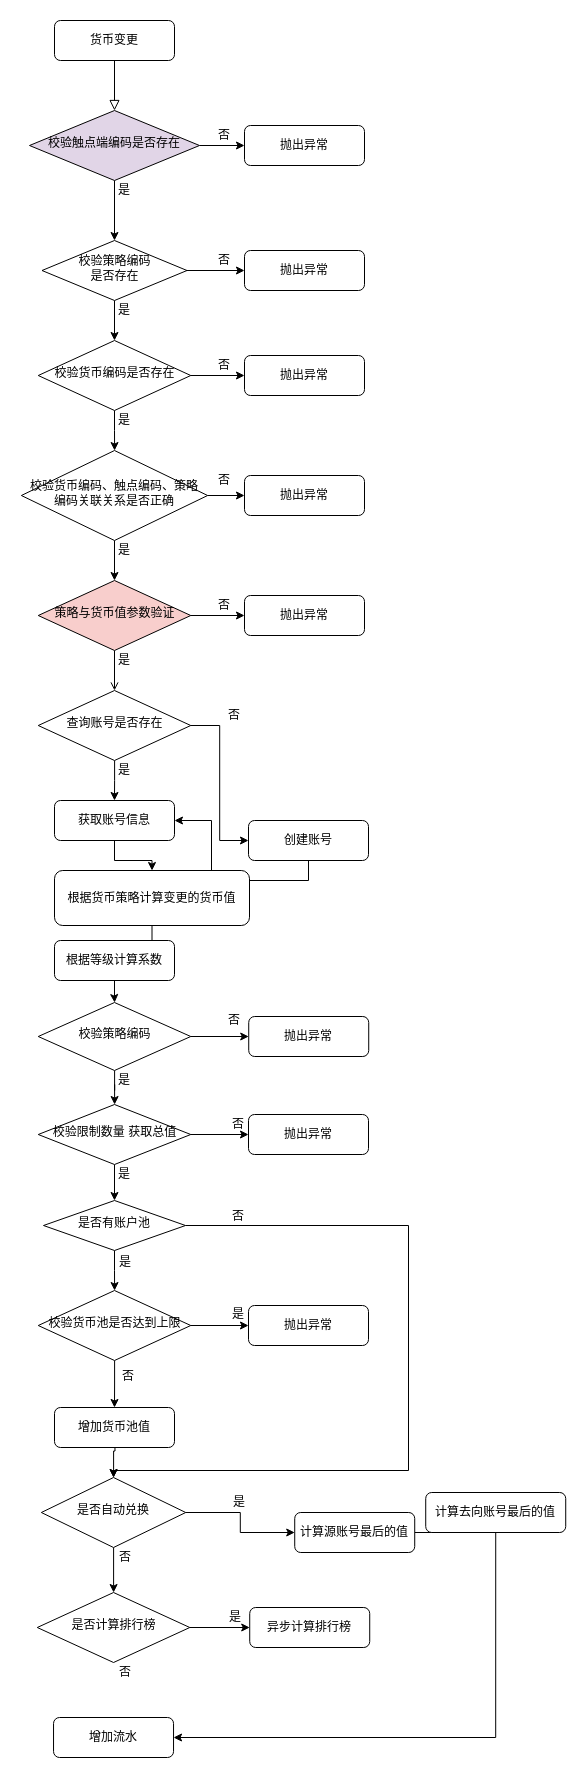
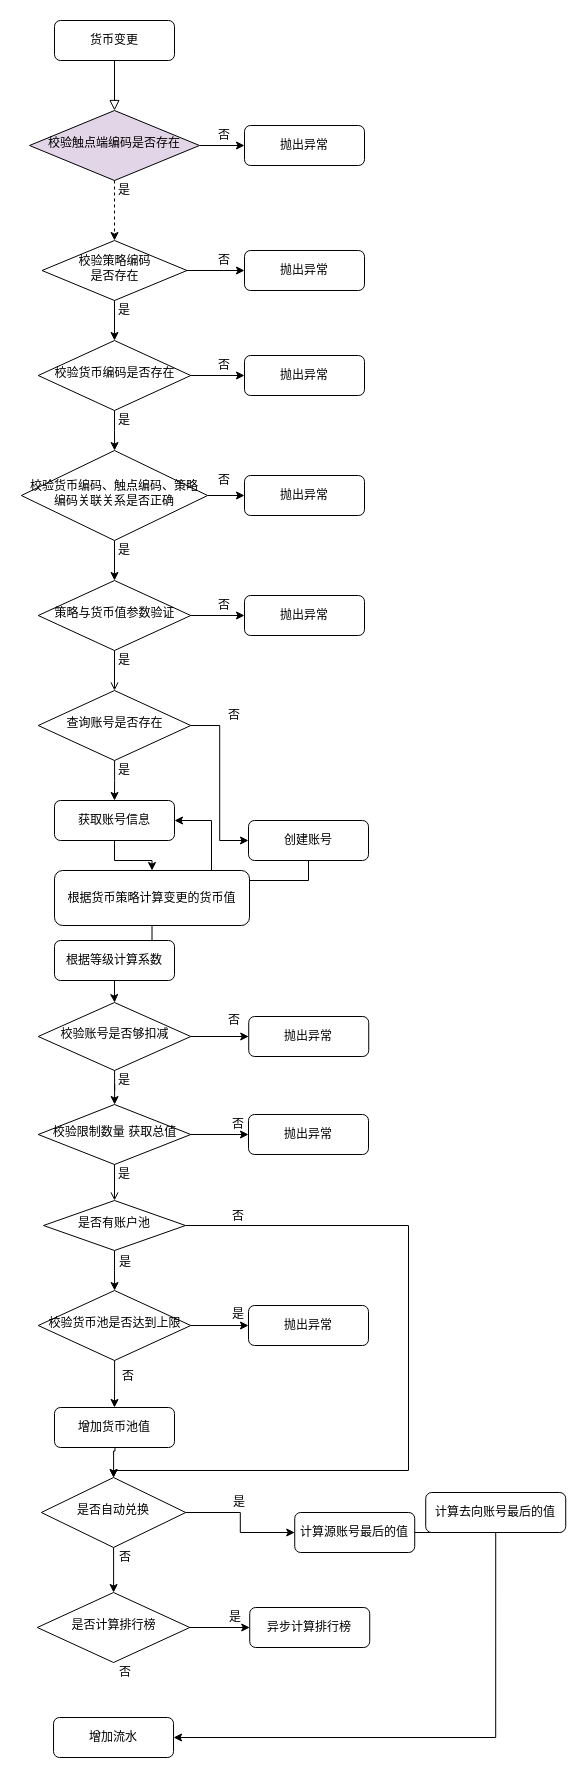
(115, 208) -> (115, 208)
(115, 616) -> (115, 616)
(115, 1035) -> (115, 1035)
(115, 1192) -> (115, 1194)
